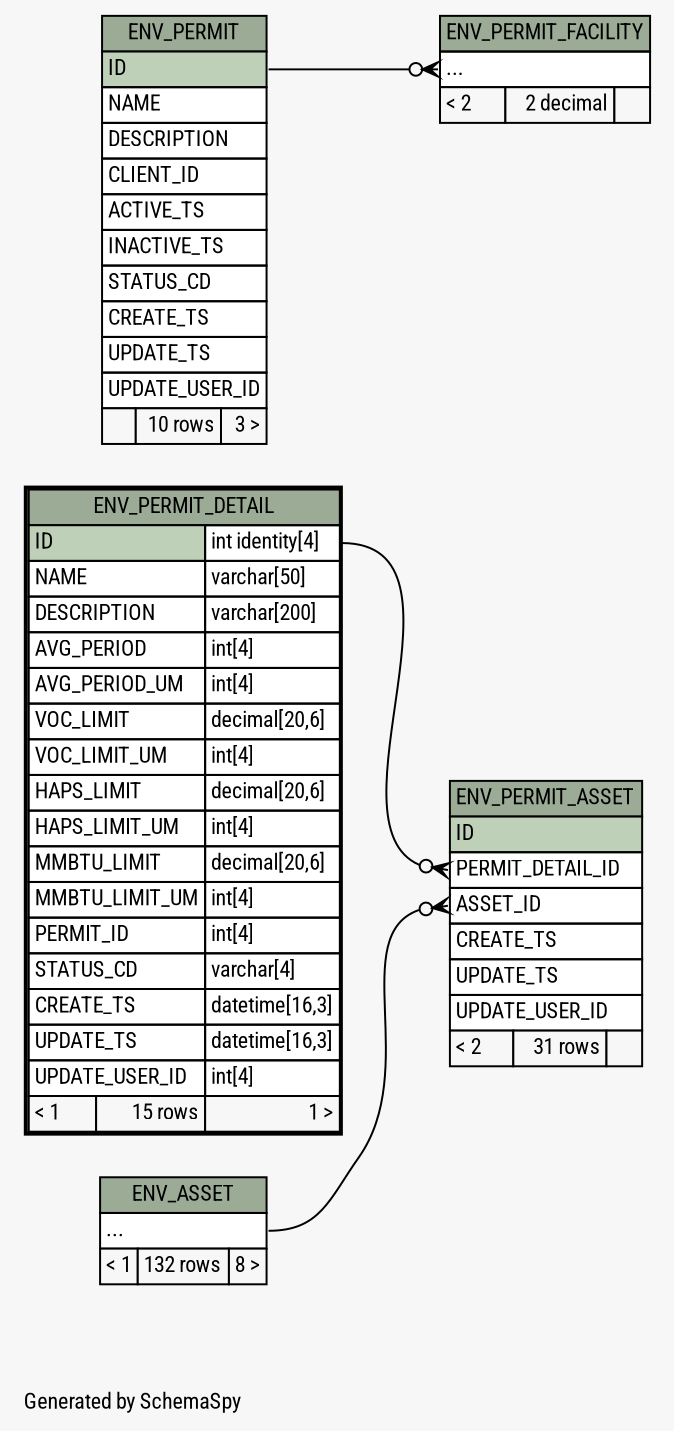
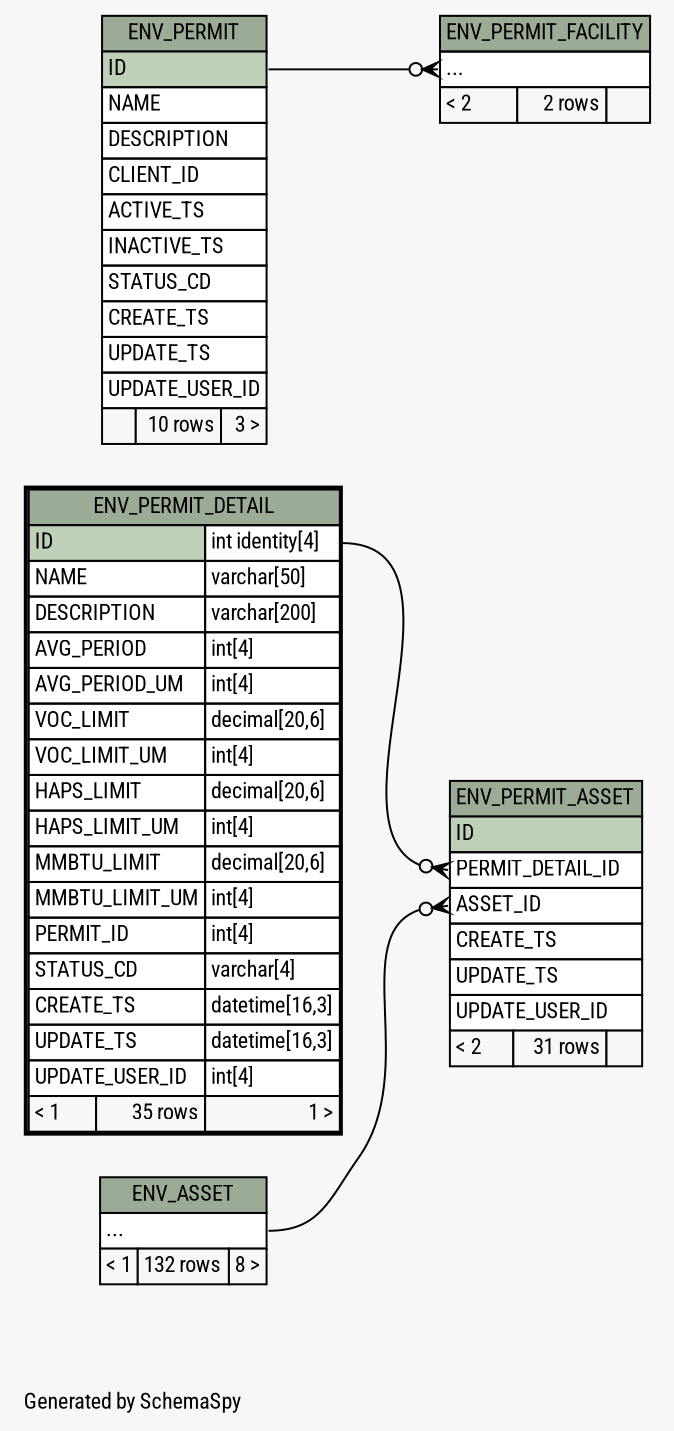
(567, 104) -> (572, 104)
(165, 1113) -> (165, 1113)
